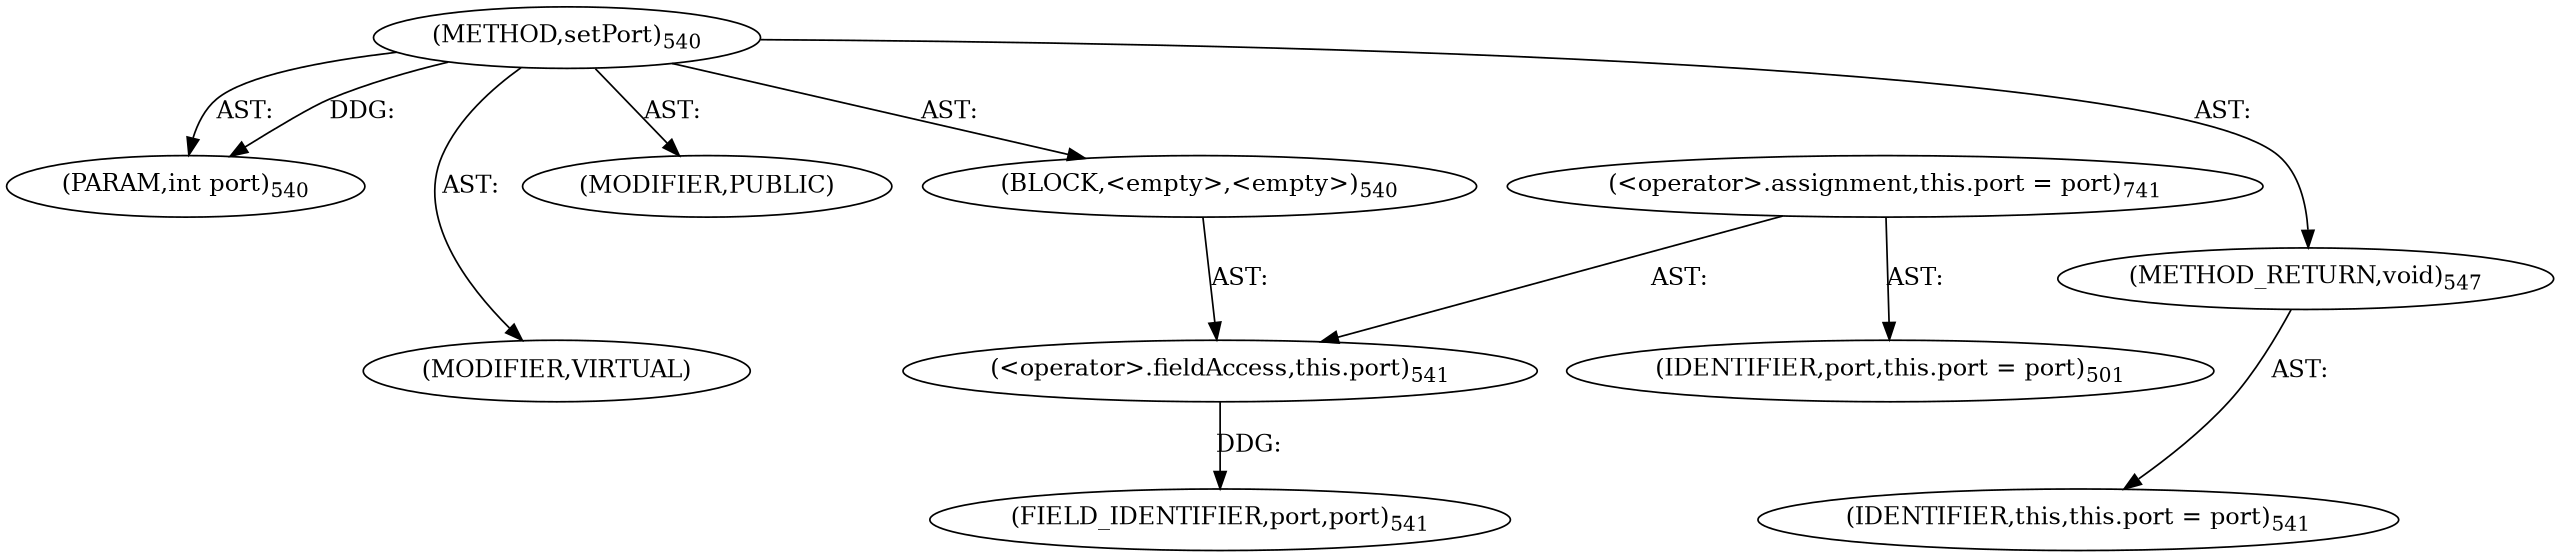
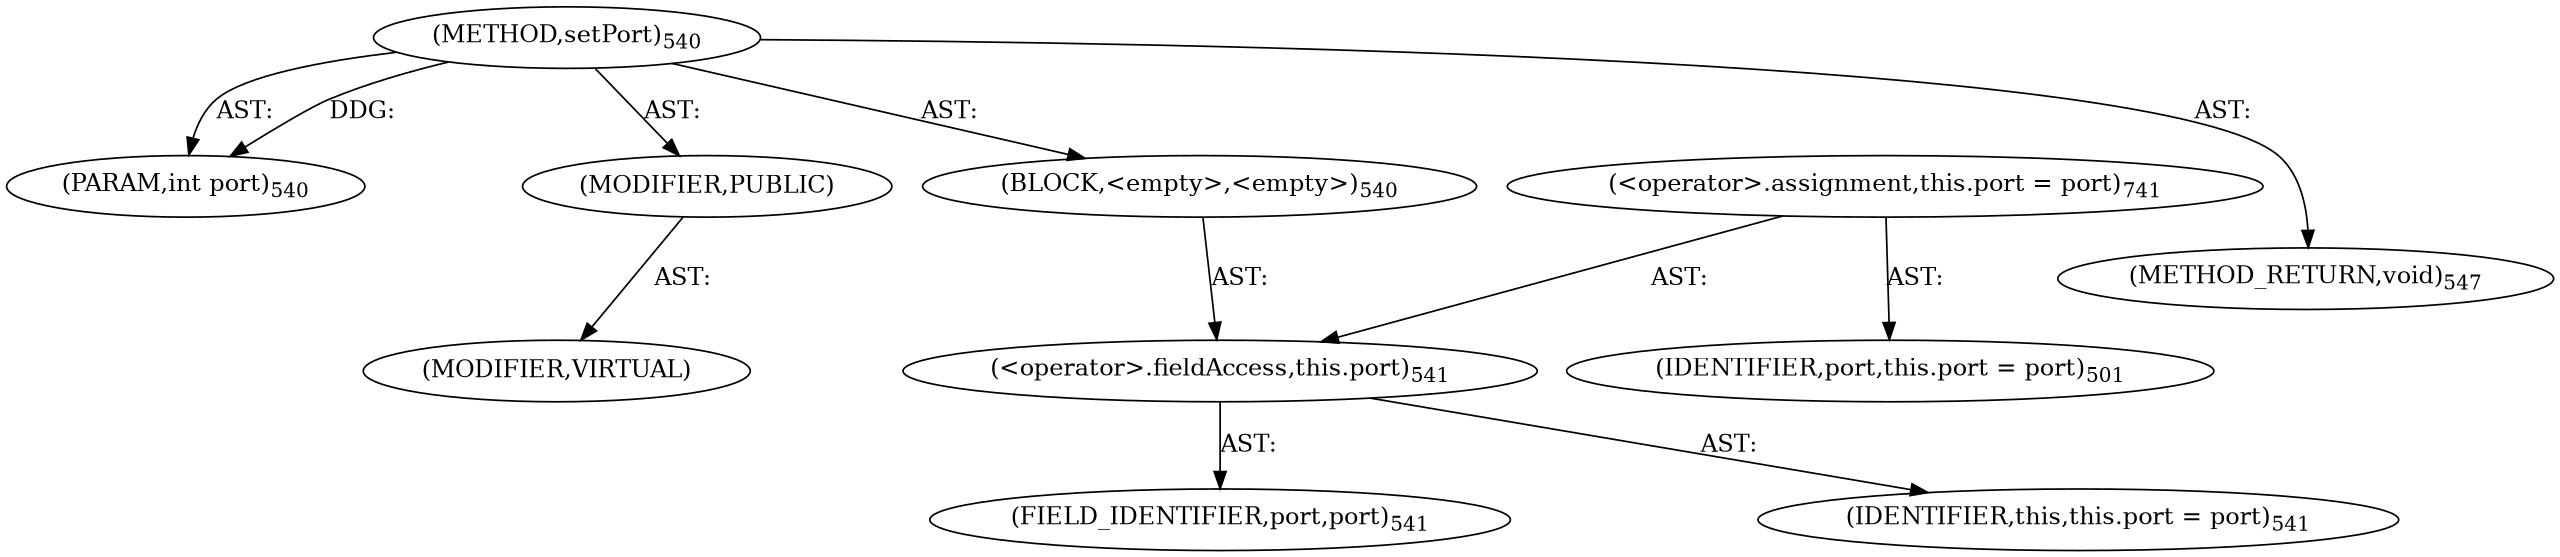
(435, 193) -> (638, 272)
(2226, 405) -> (1641, 444)
(1253, 445) -> (1253, 445)
